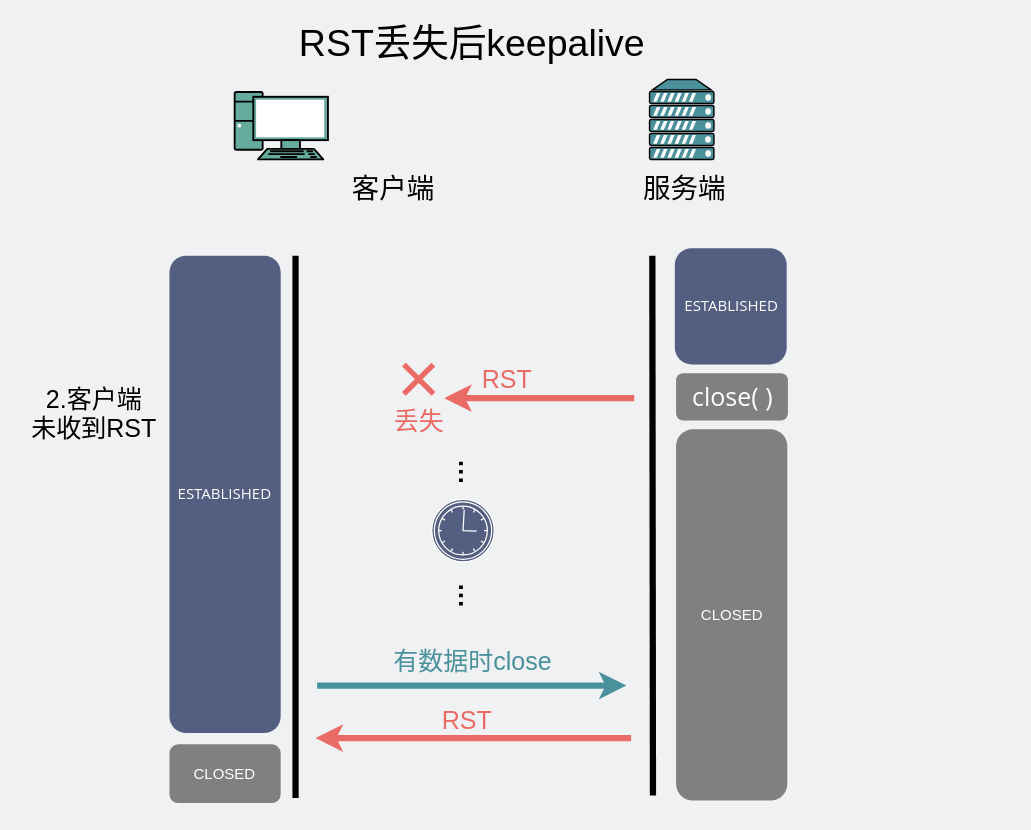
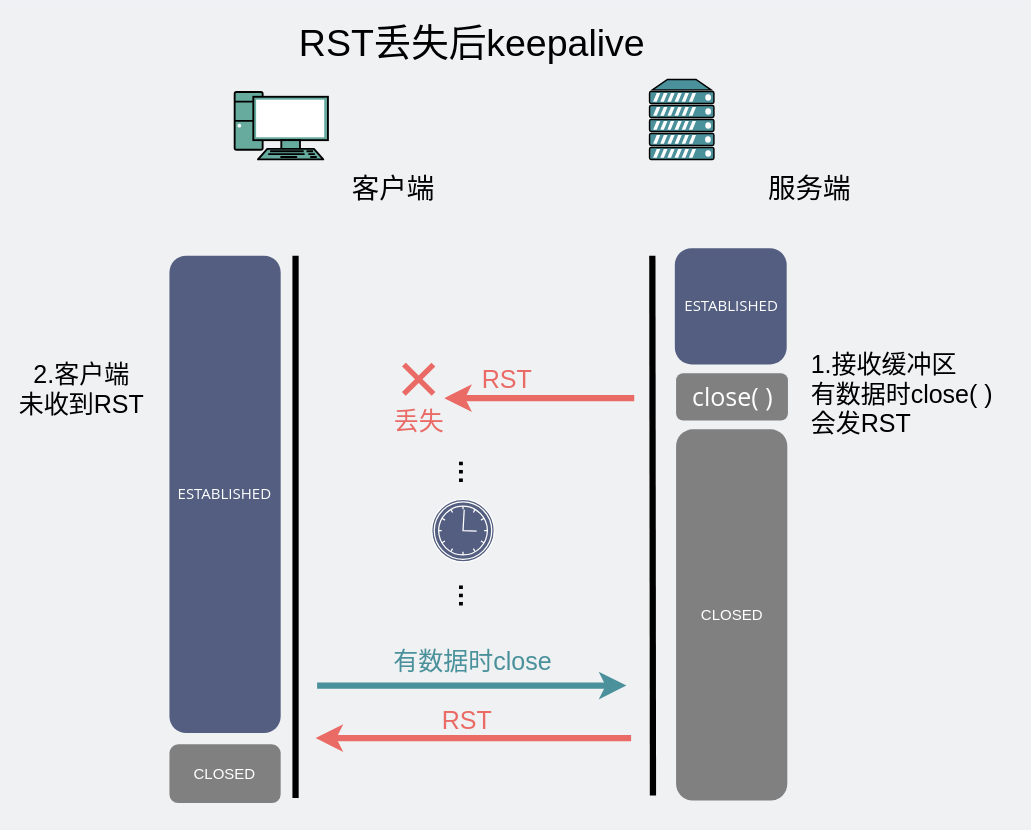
(685, 189) -> (810, 189)
none -> (902, 393)
(94, 413) -> (82, 388)
